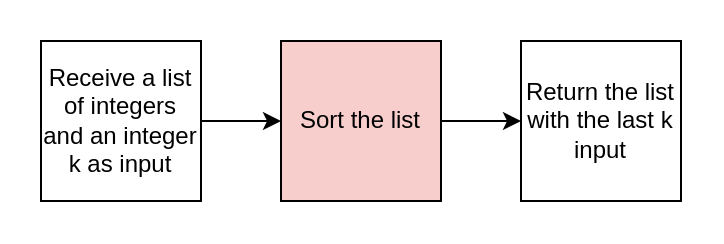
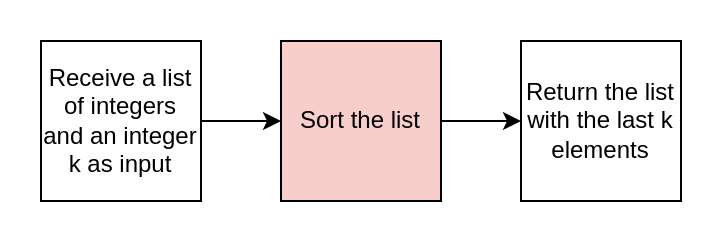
(601, 121) -> (601, 121)
